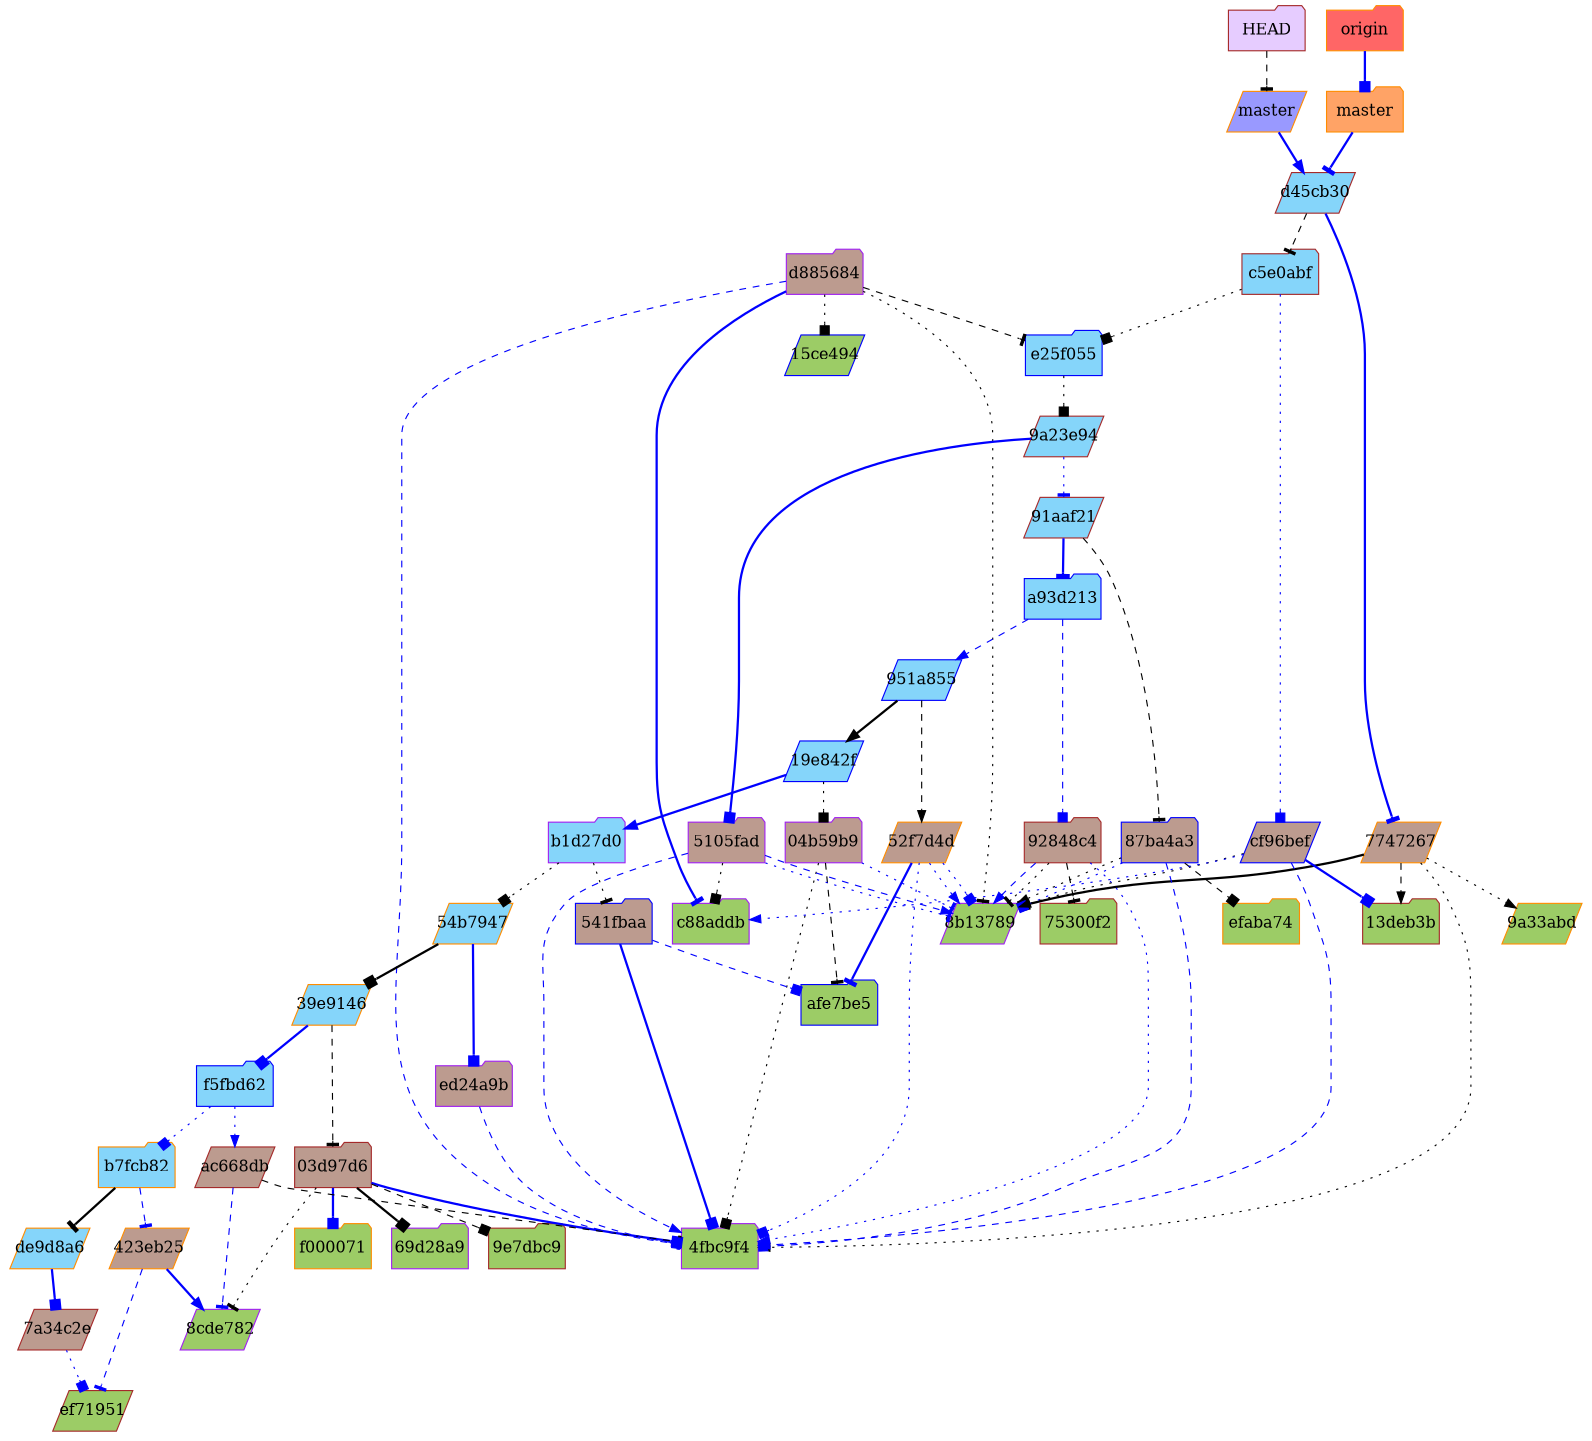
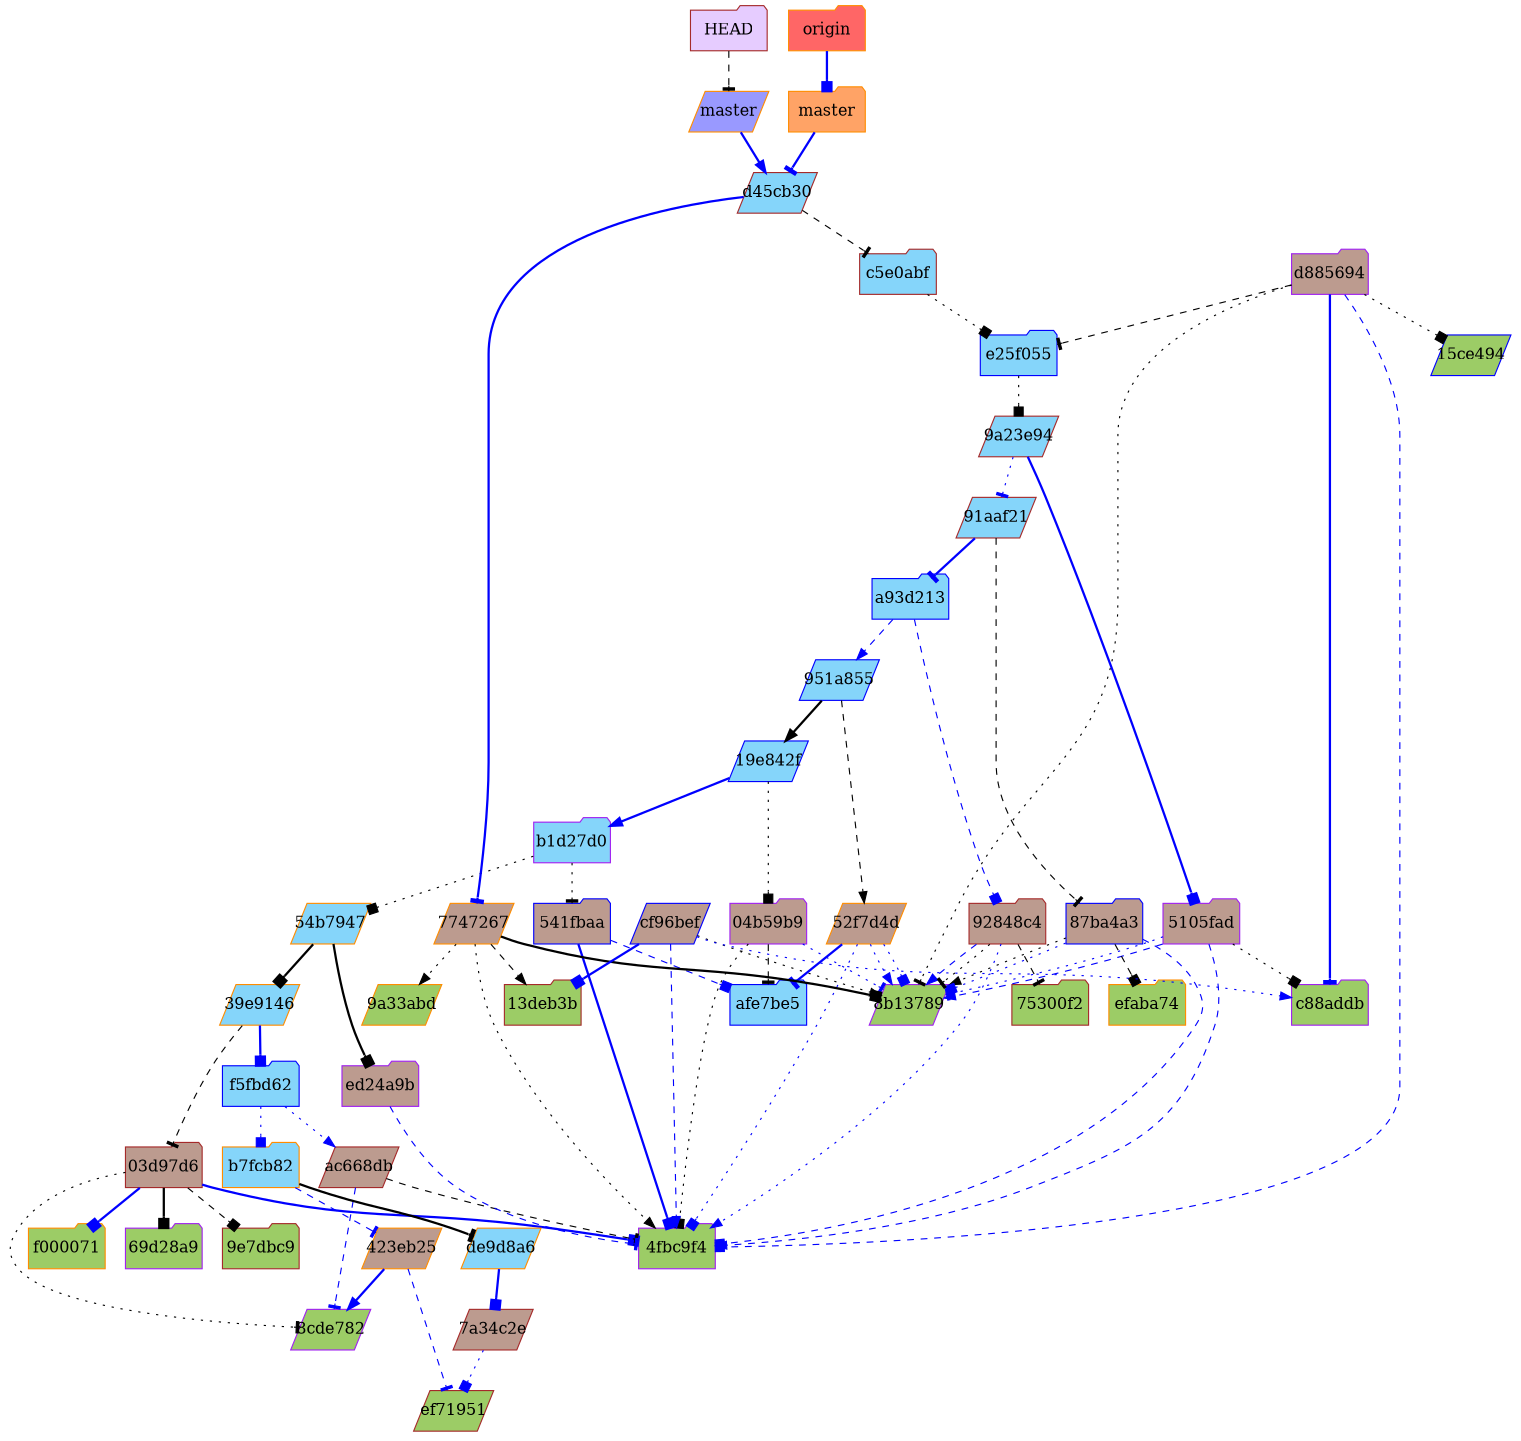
(825, 274) -> (1330, 274)
(1280, 553) -> none
(473, 999) -> (345, 1001)
(839, 1005) -> (768, 1005)
